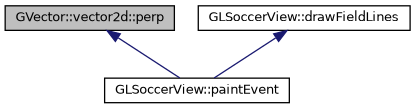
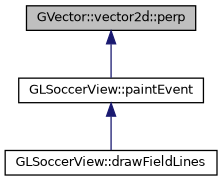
(245, 58) -> (111, 133)
